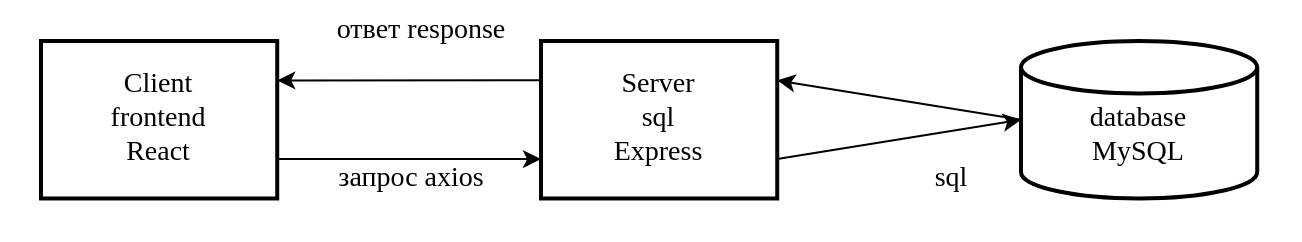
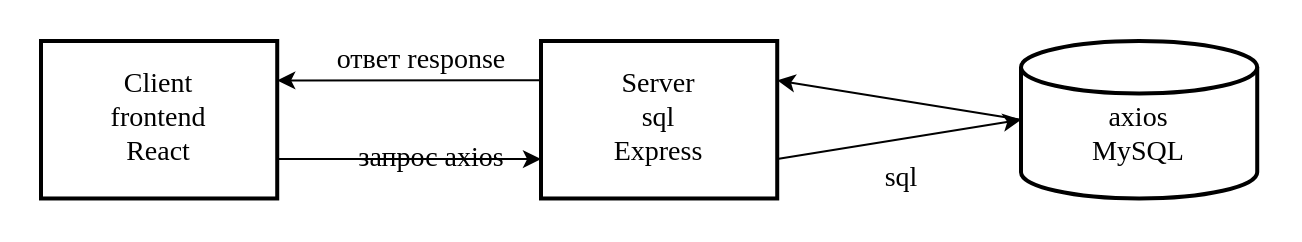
(421, 31) -> (421, 61)
(1139, 119) -> (1139, 119)
(411, 178) -> (431, 158)
(951, 178) -> (901, 178)
